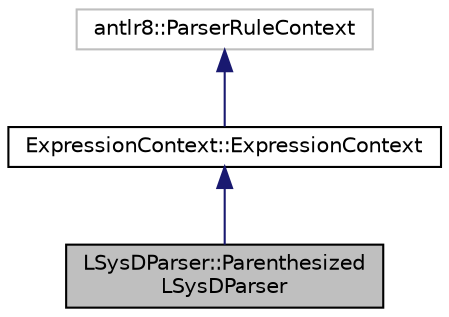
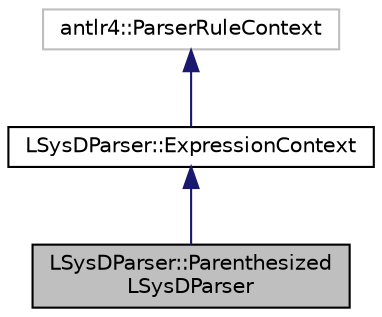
(225, 29) -> (191, 29)
(225, 147) -> (191, 147)
